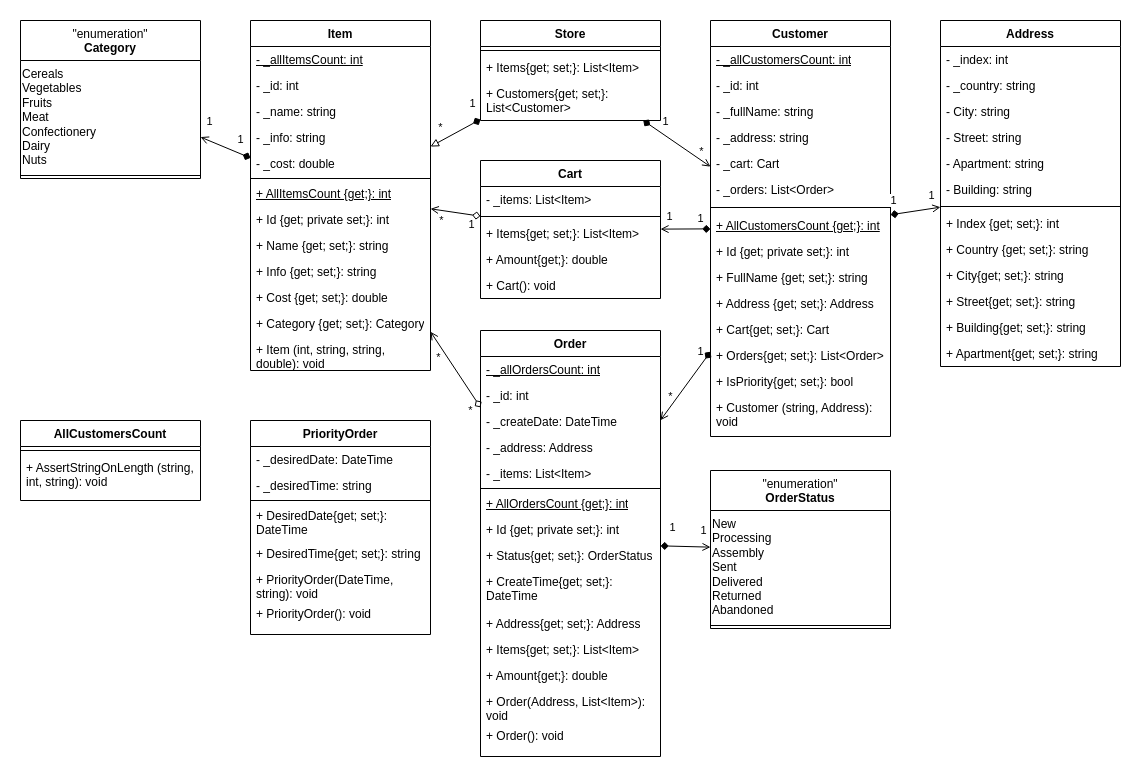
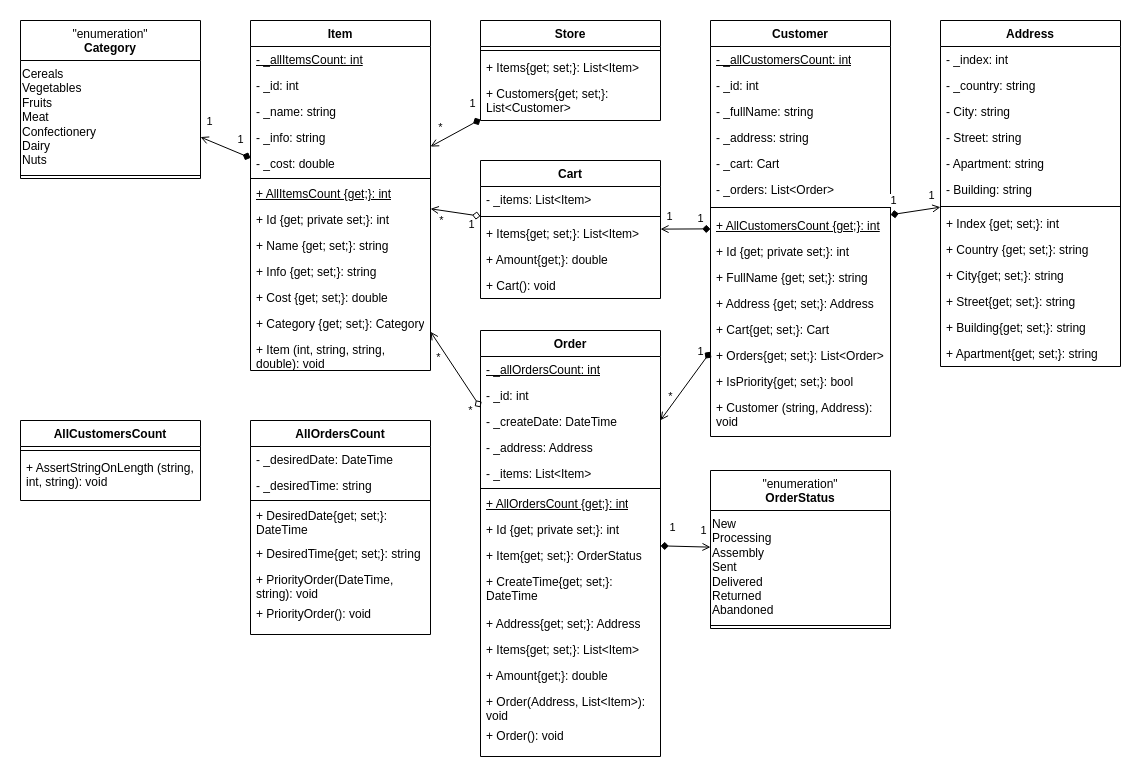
(439, 142) -> (436, 144)
(679, 145) -> none
(341, 435) -> (341, 435)
(572, 564) -> (572, 564)
